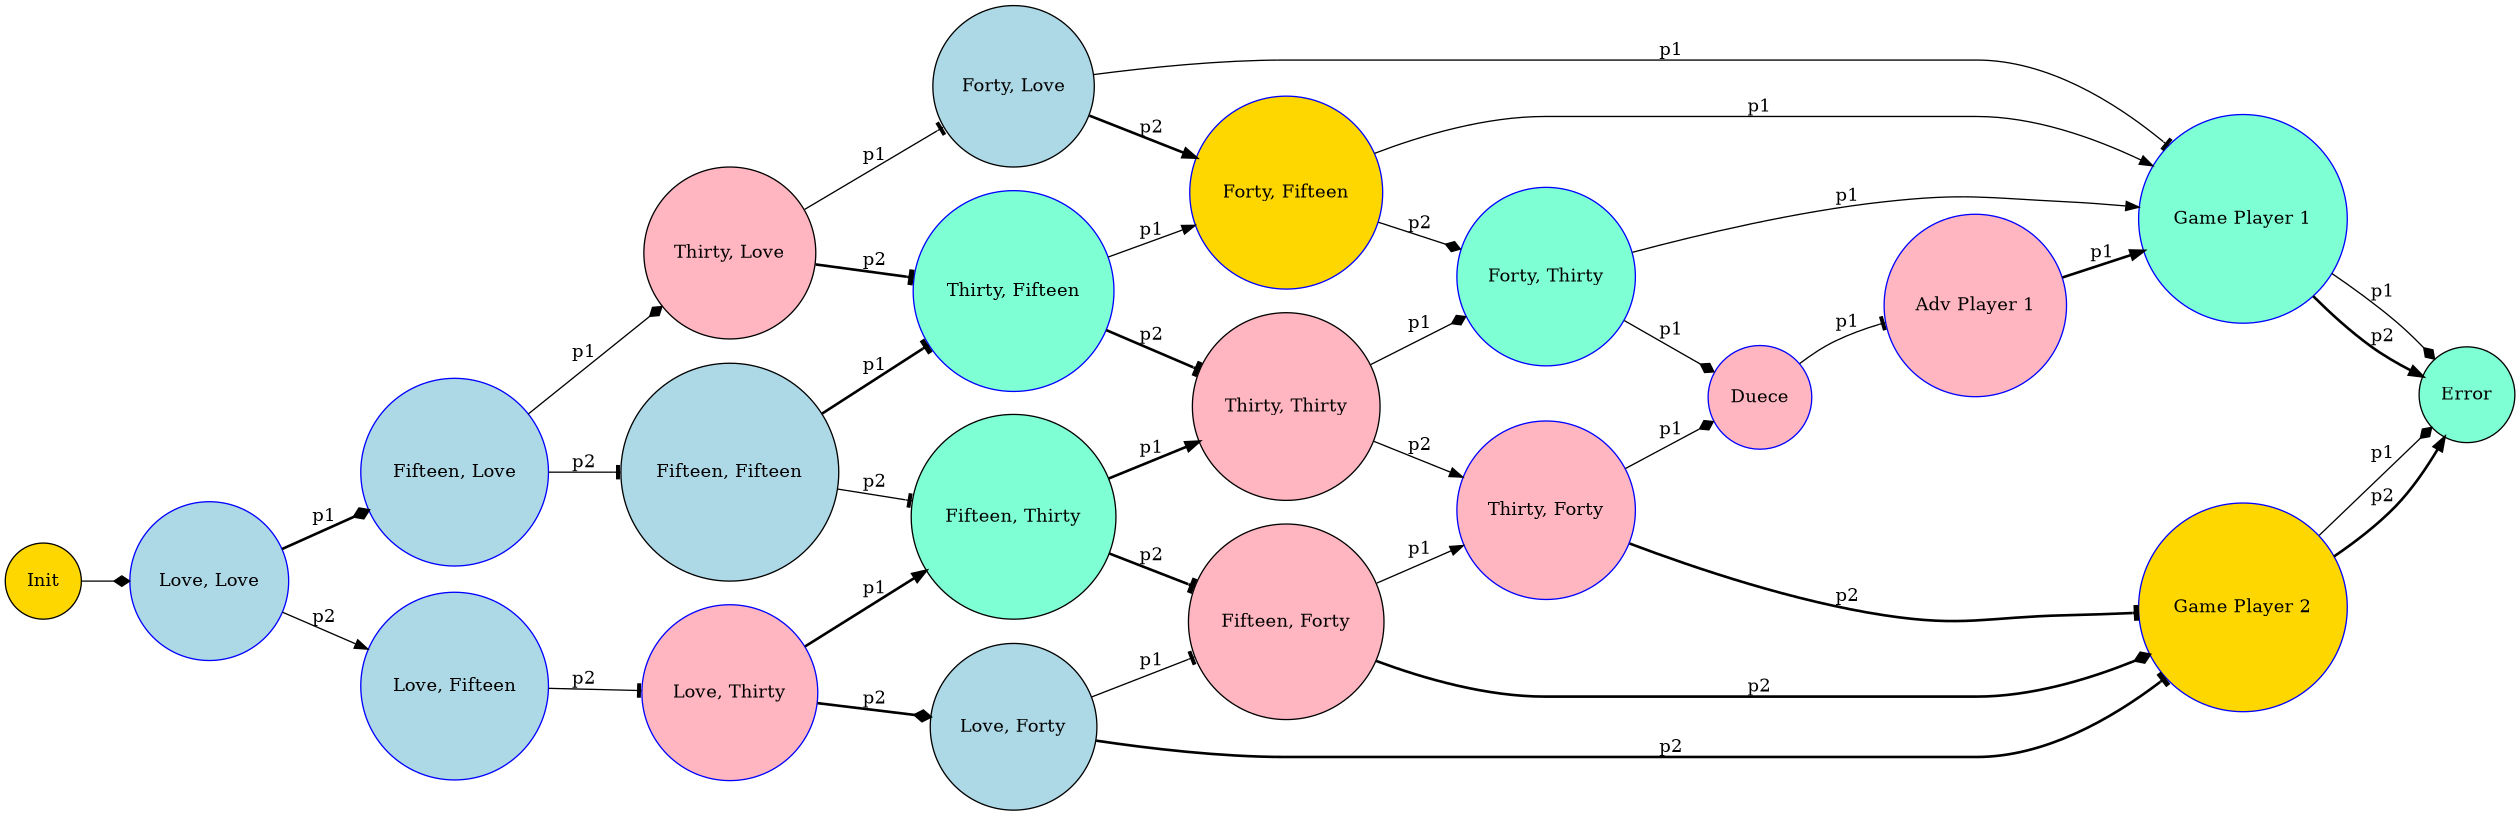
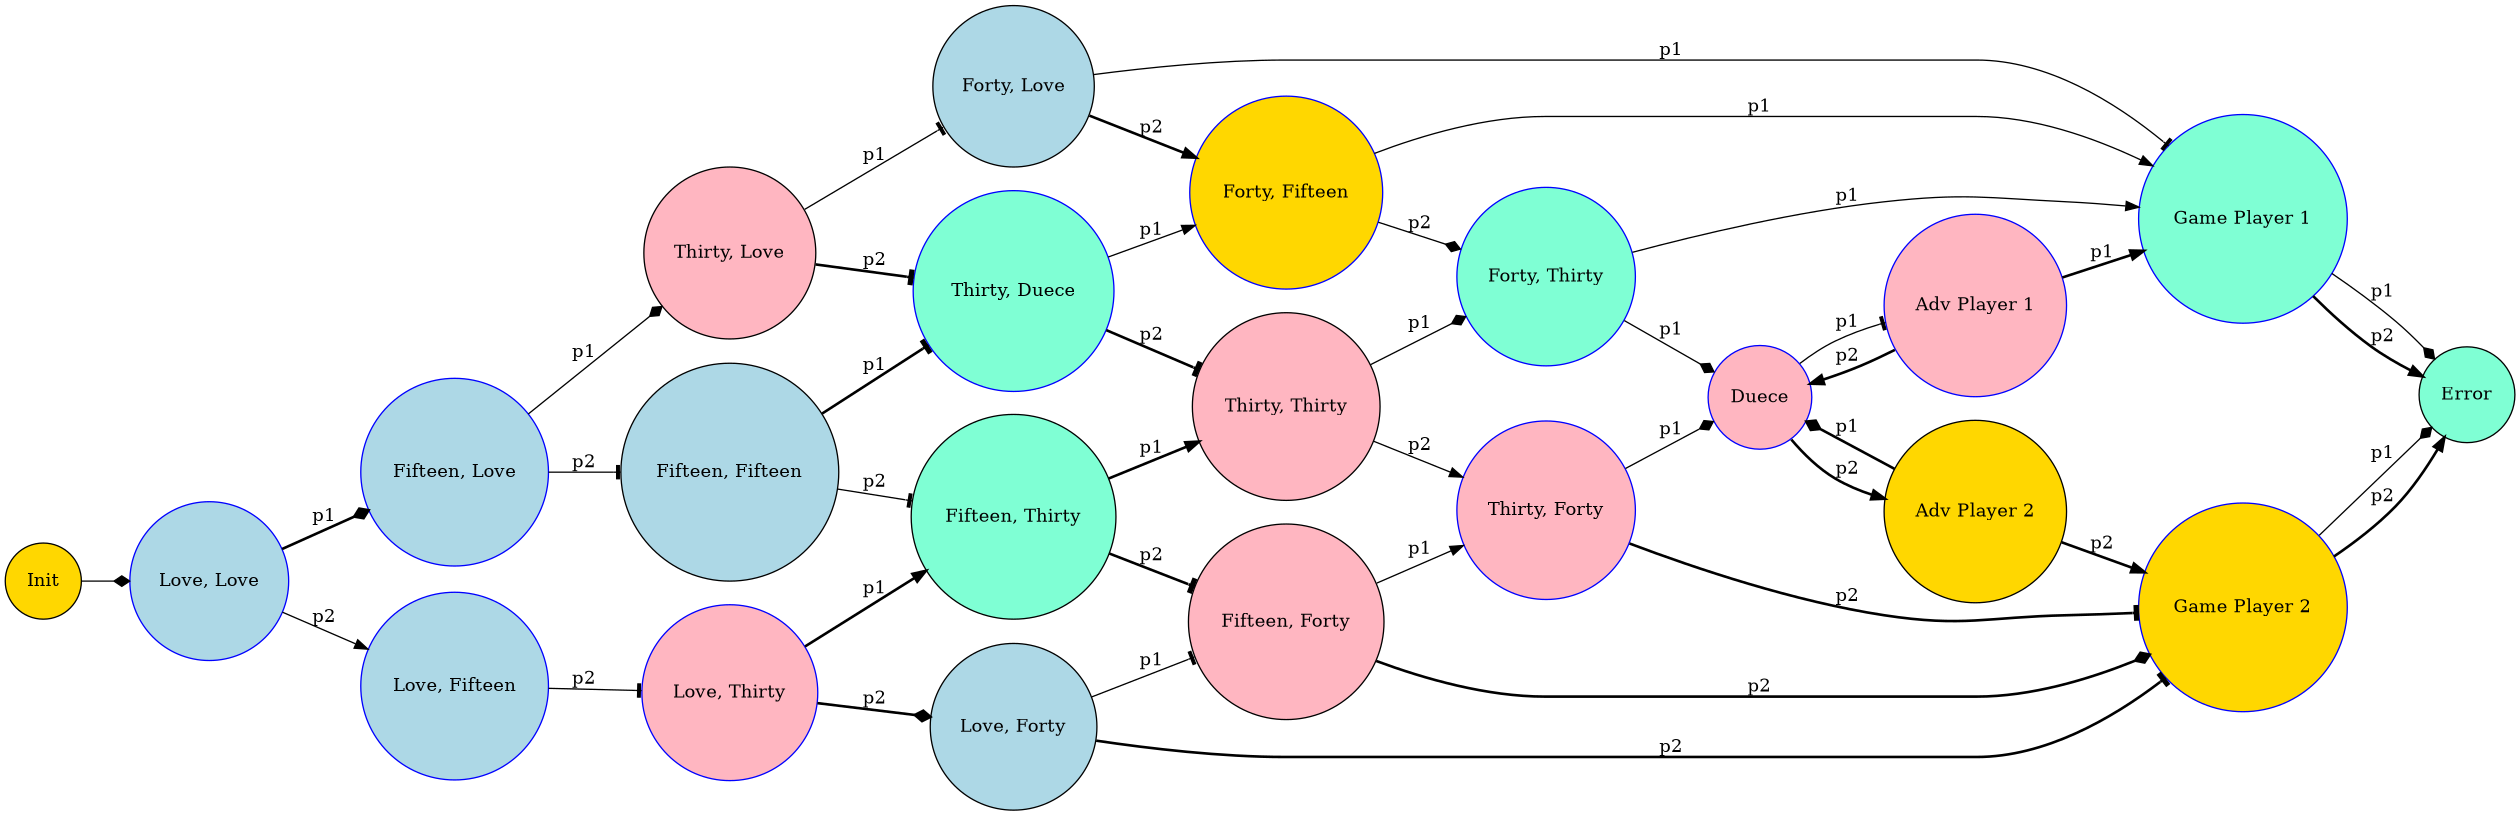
(1014, 291) -> (1014, 291)
none -> (1860, 366)
none -> (1975, 512)
